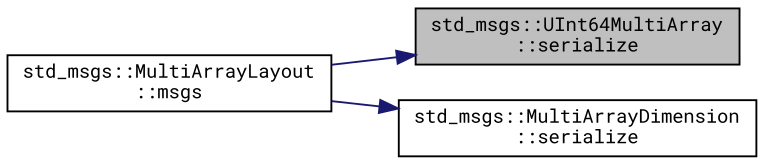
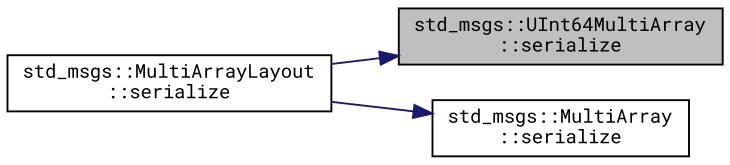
(169, 83) -> (169, 83)
(578, 128) -> (561, 128)
